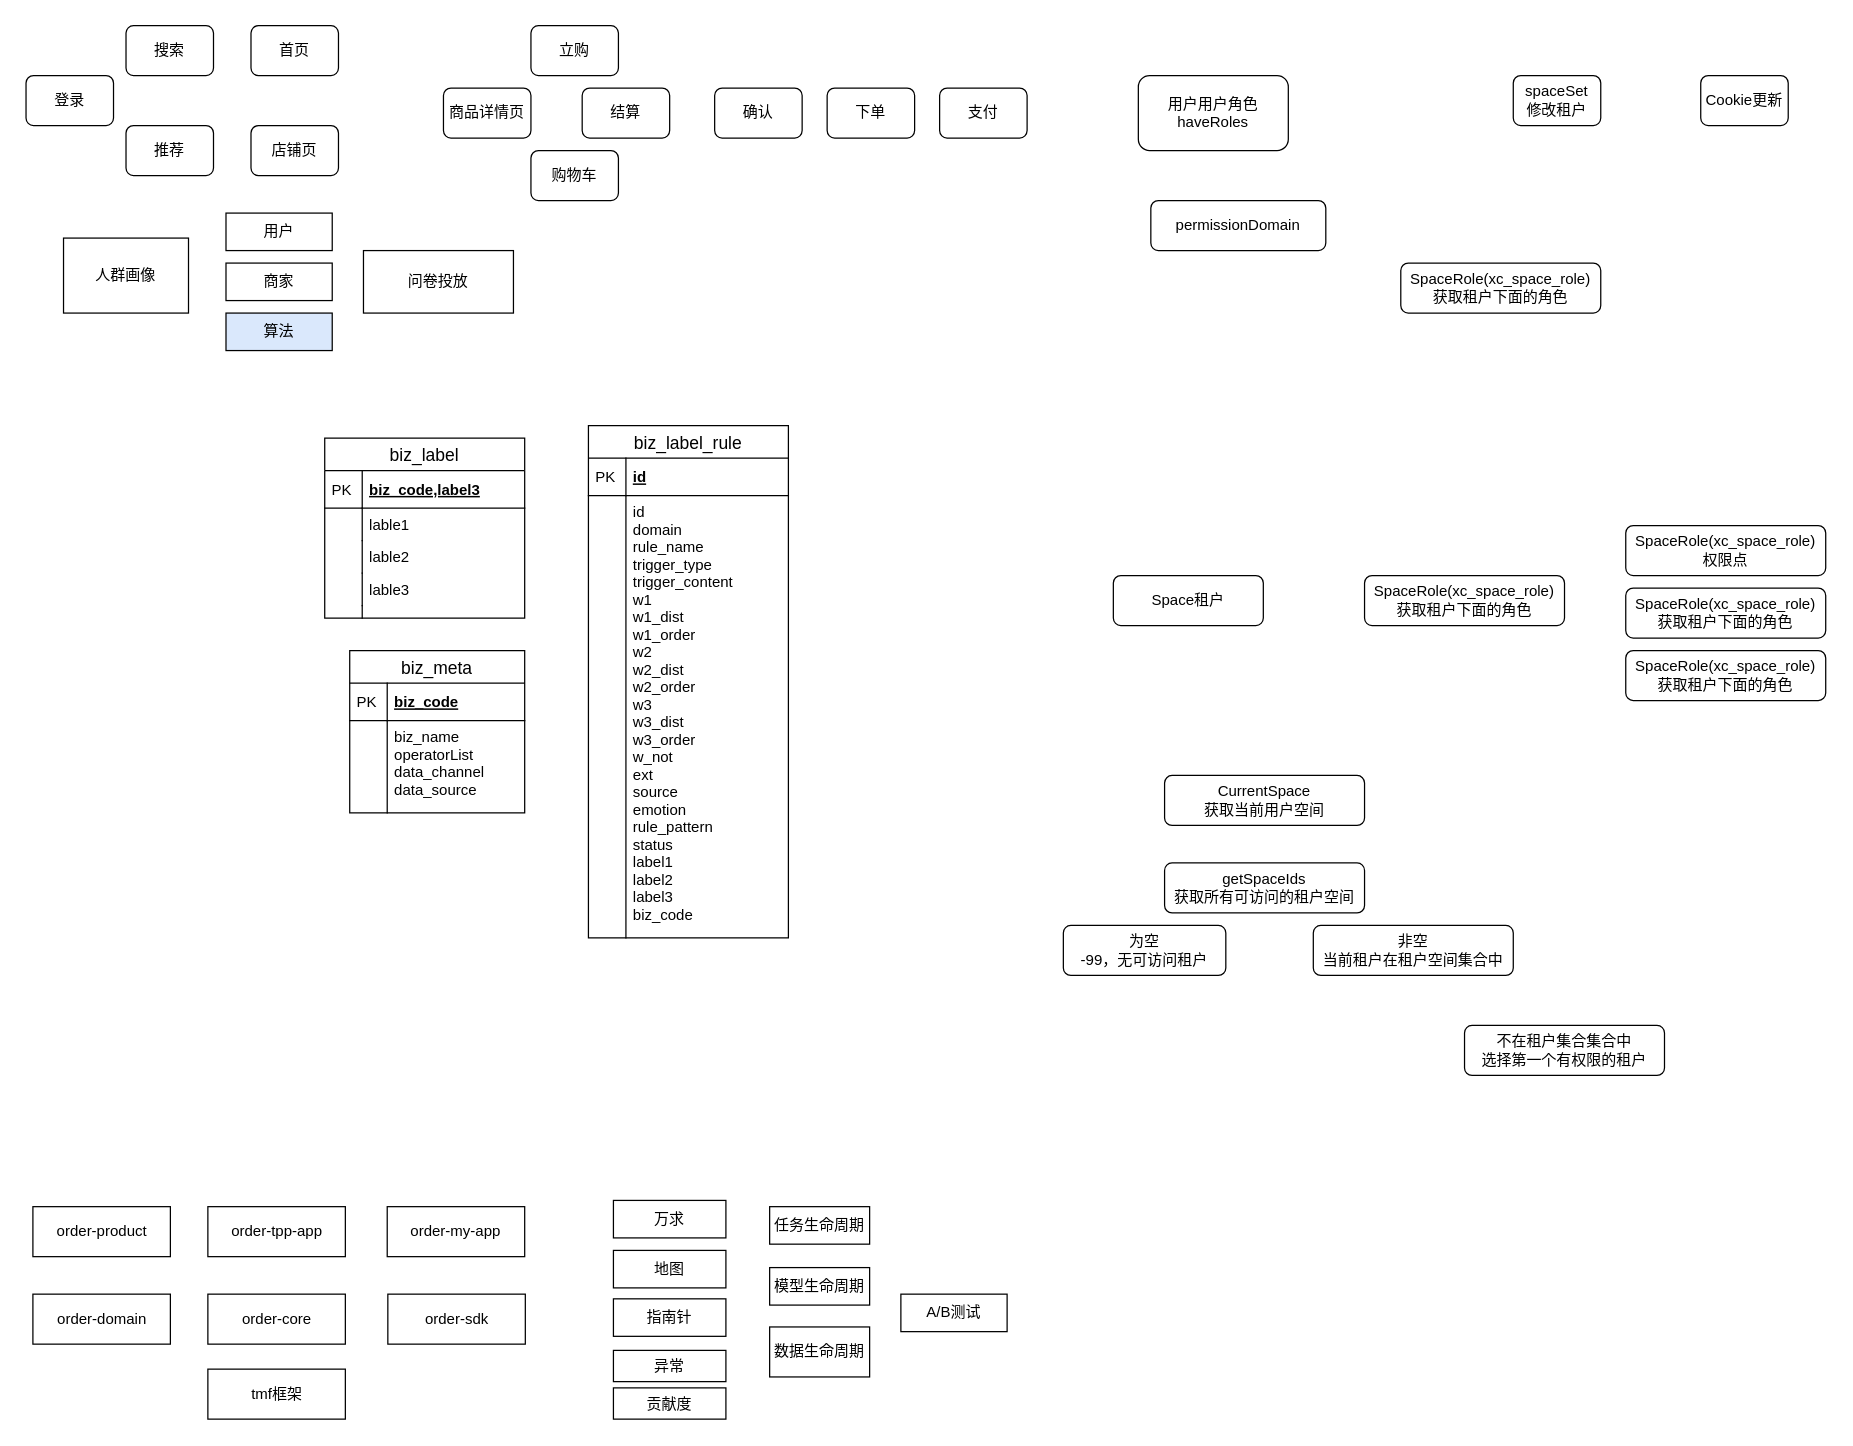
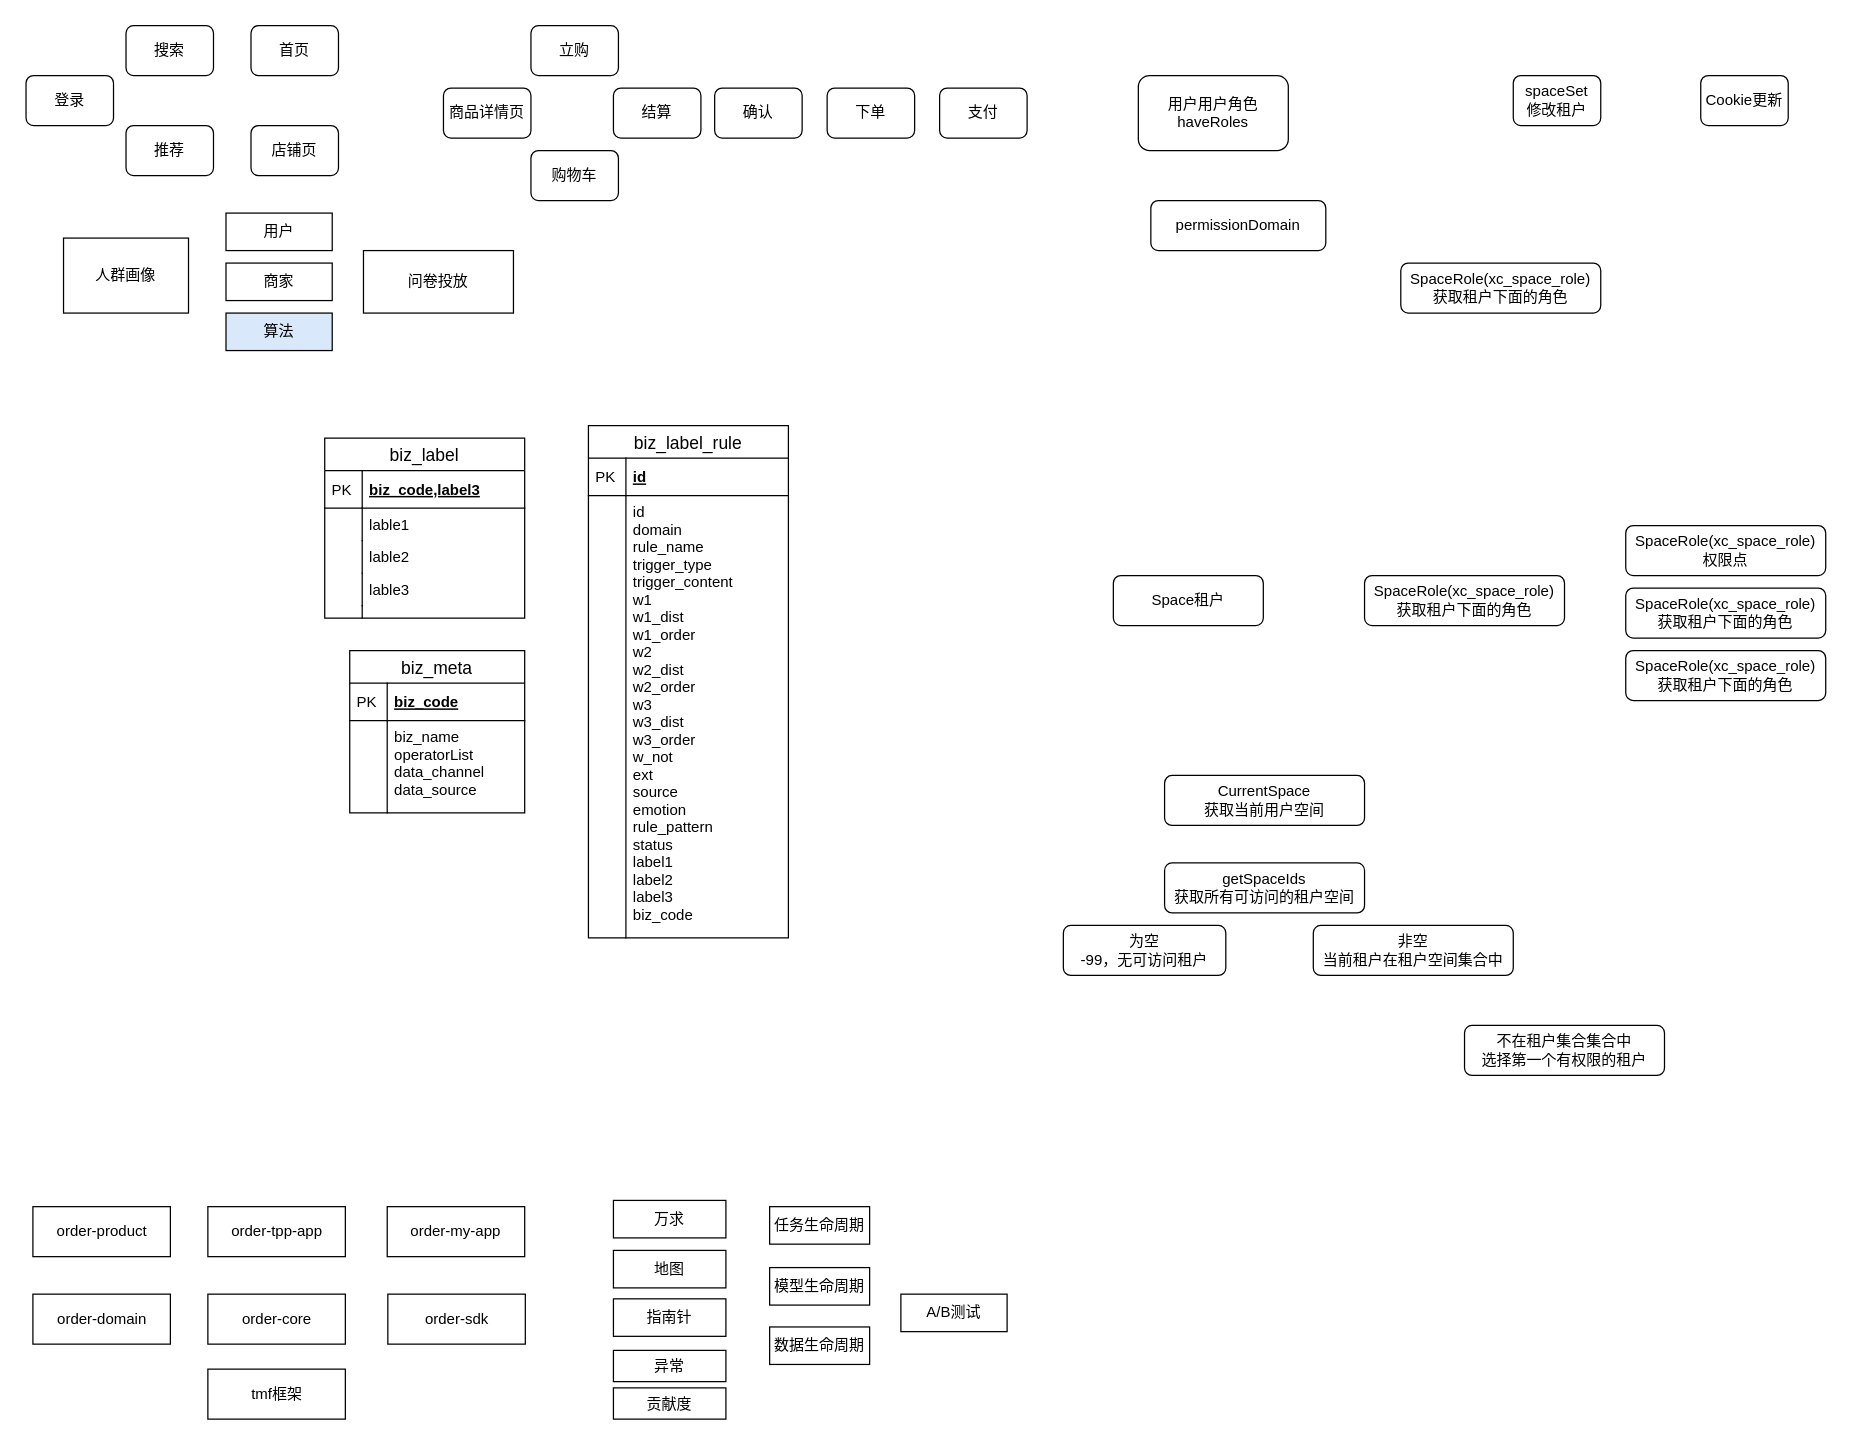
(626, 113) -> (657, 113)
(819, 1352) -> (819, 1346)
